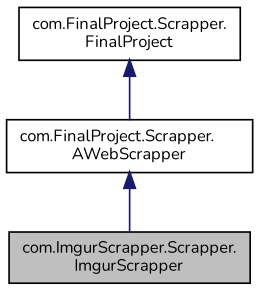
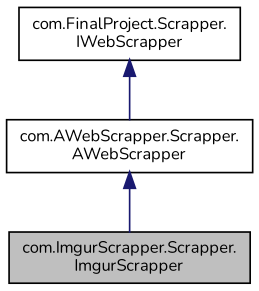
(130, 34) -> (130, 34)
(130, 146) -> (130, 146)
